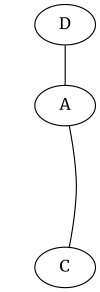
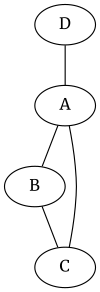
none -> (35, 187)
